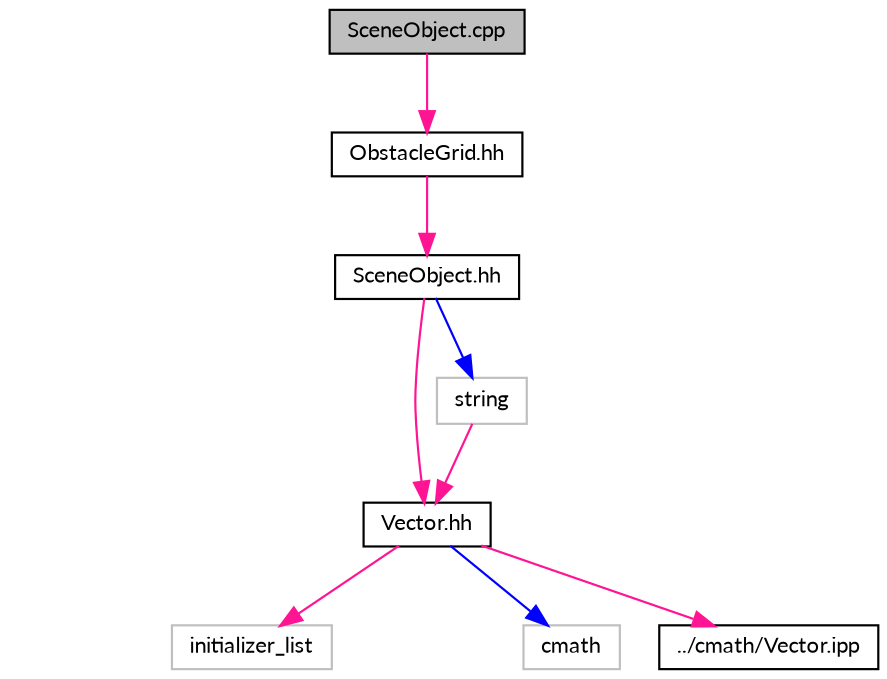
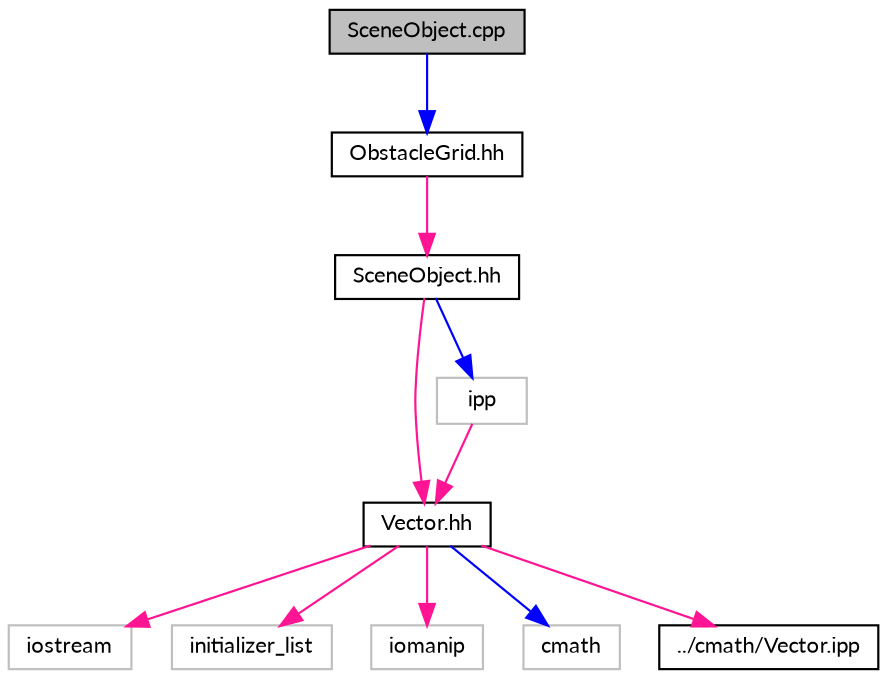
(427, 82) -> (427, 82)
(482, 401) -> (482, 401)
none -> (70, 647)
none -> (427, 647)
